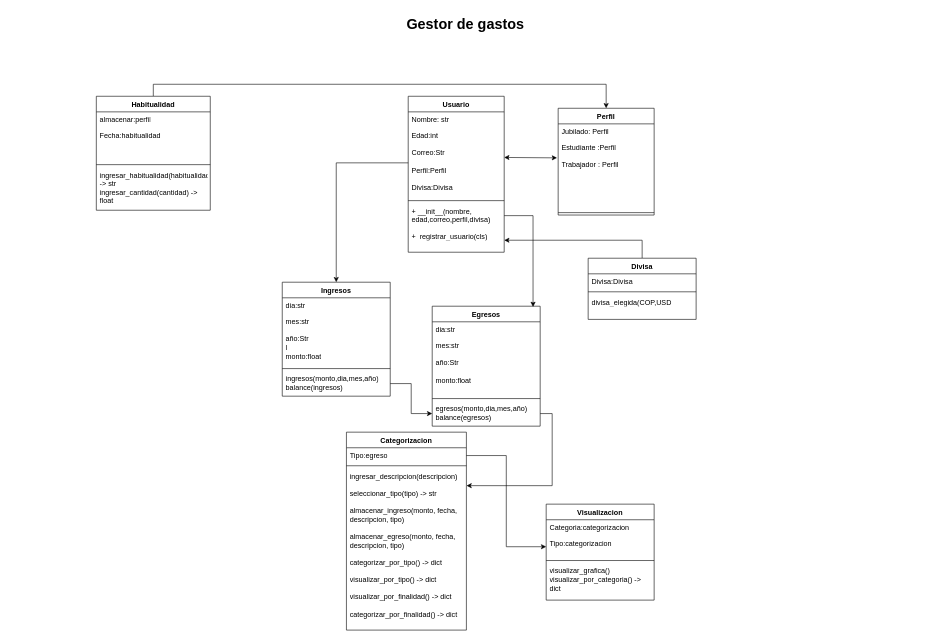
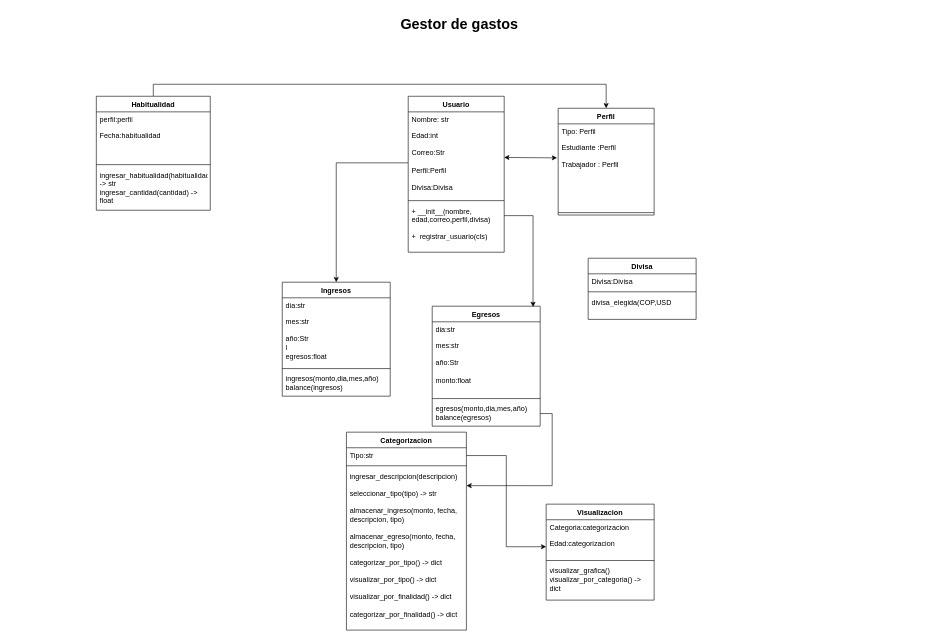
(465, 24) -> (459, 24)
(128, 120) -> (121, 120)
(589, 132) -> (581, 132)
(642, 240) -> none
(306, 335) -> (310, 335)
(402, 384) -> none
(370, 456) -> (364, 456)
(584, 544) -> (585, 544)
